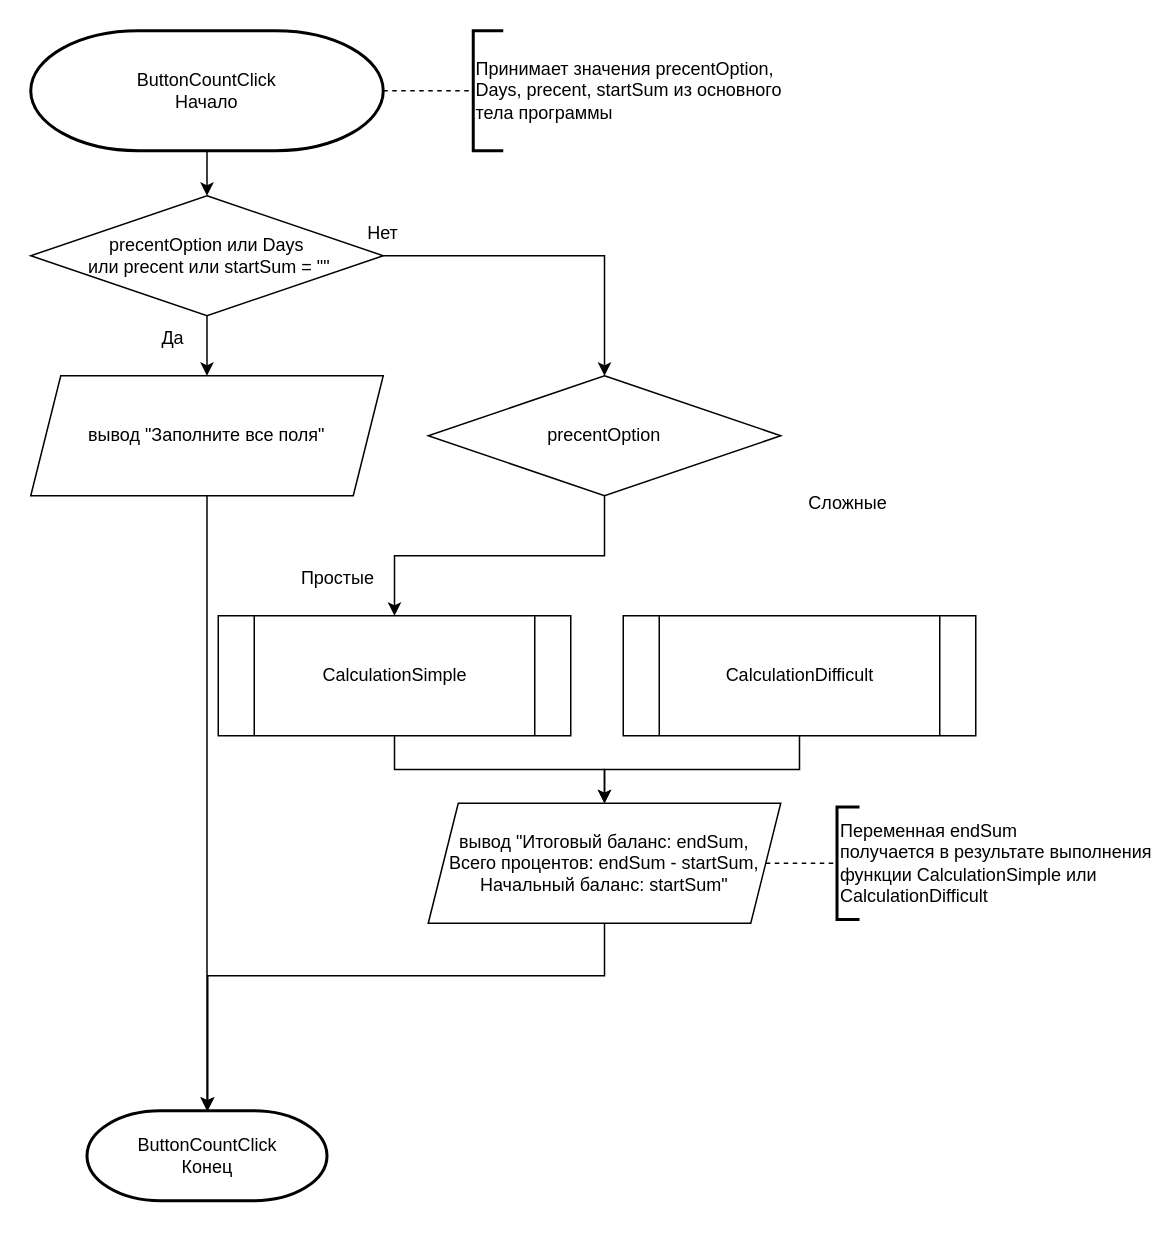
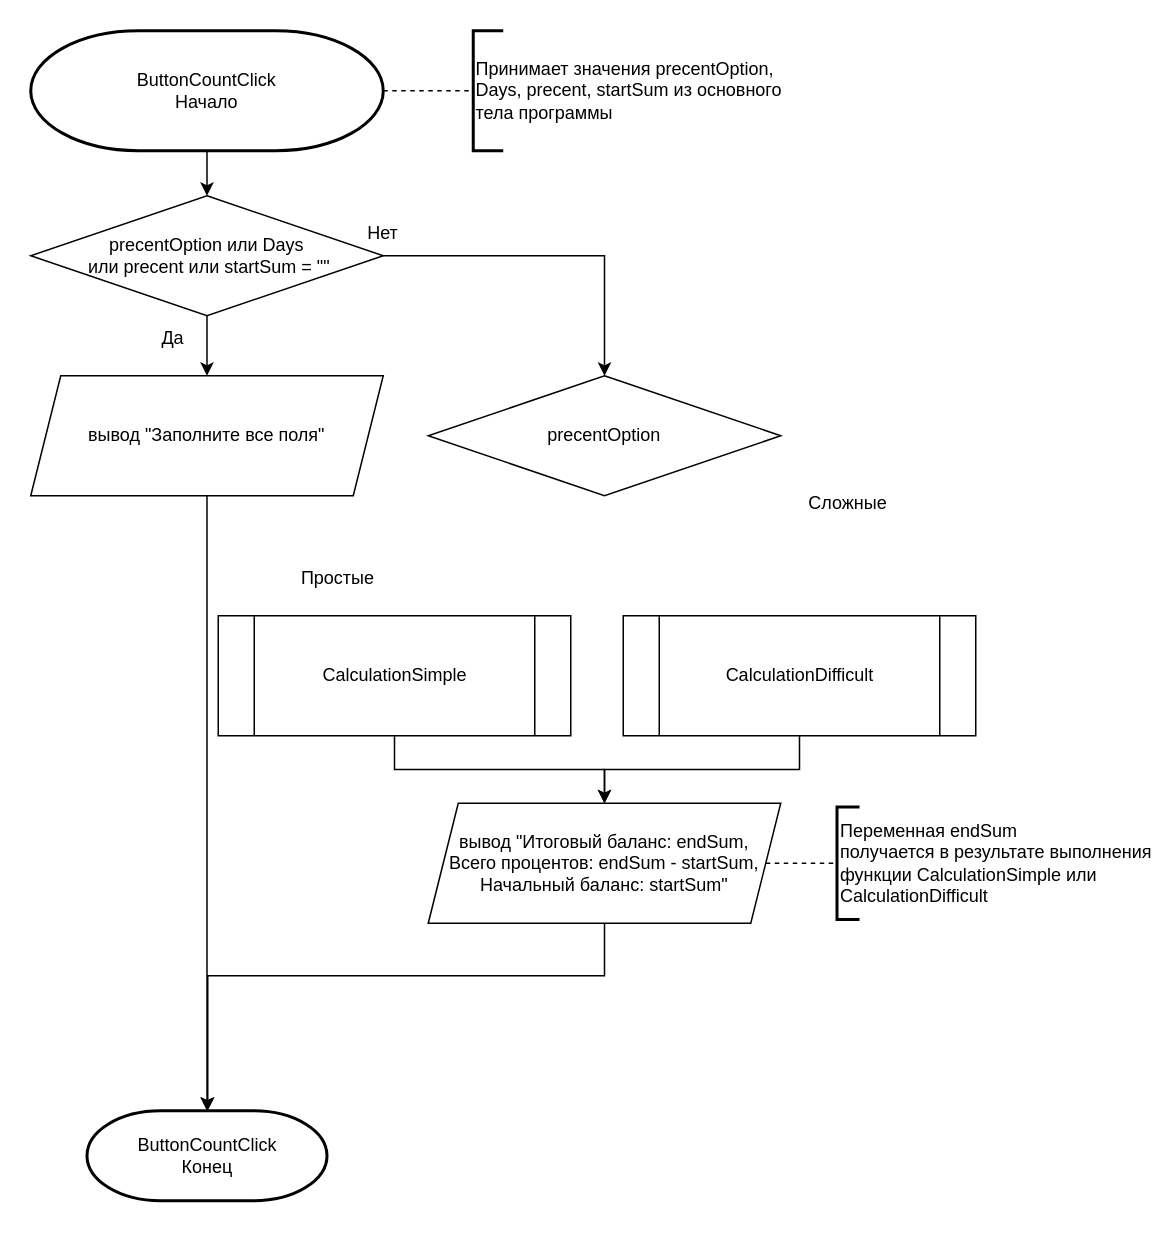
(505, 556) -> none
